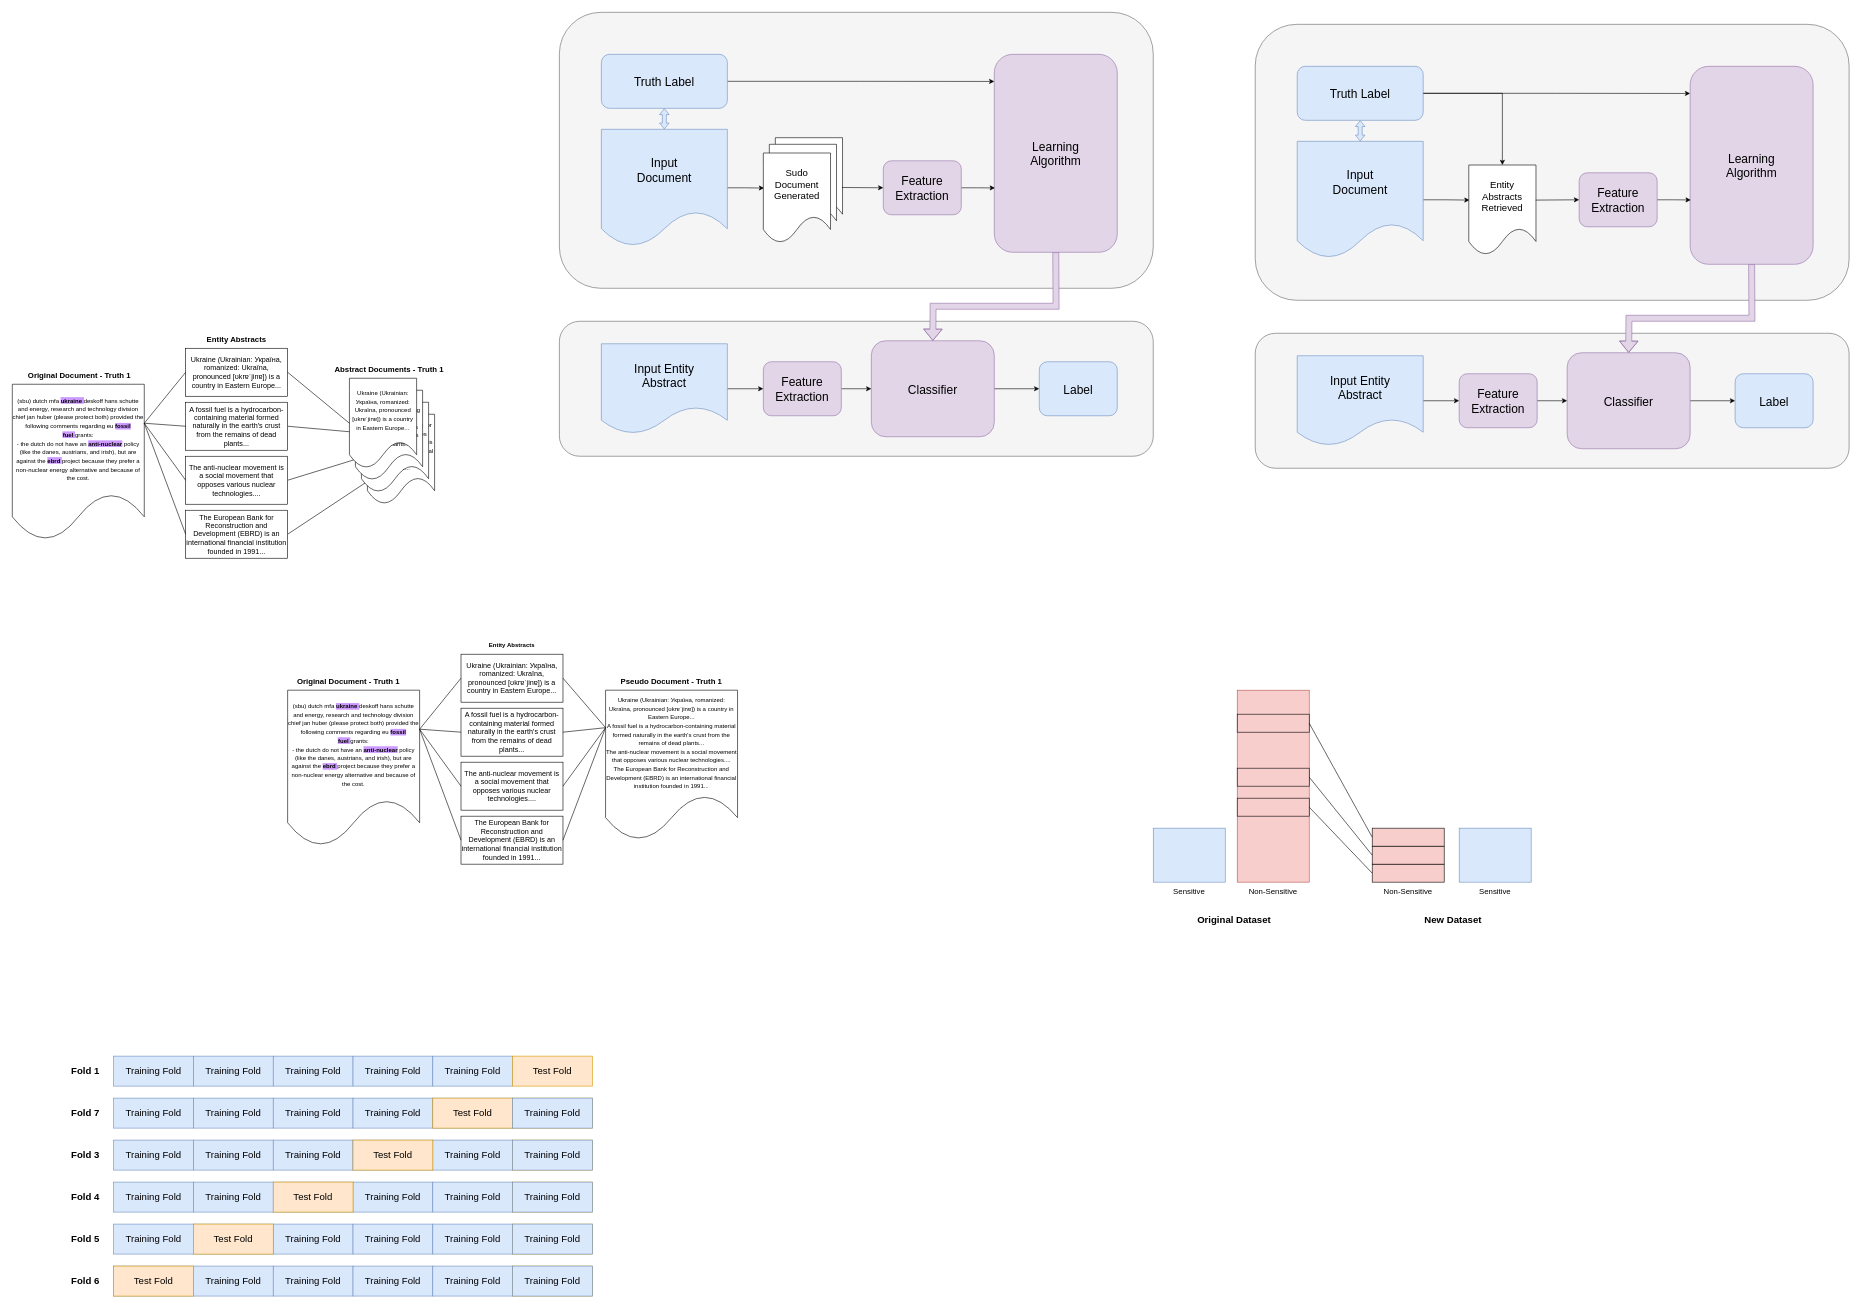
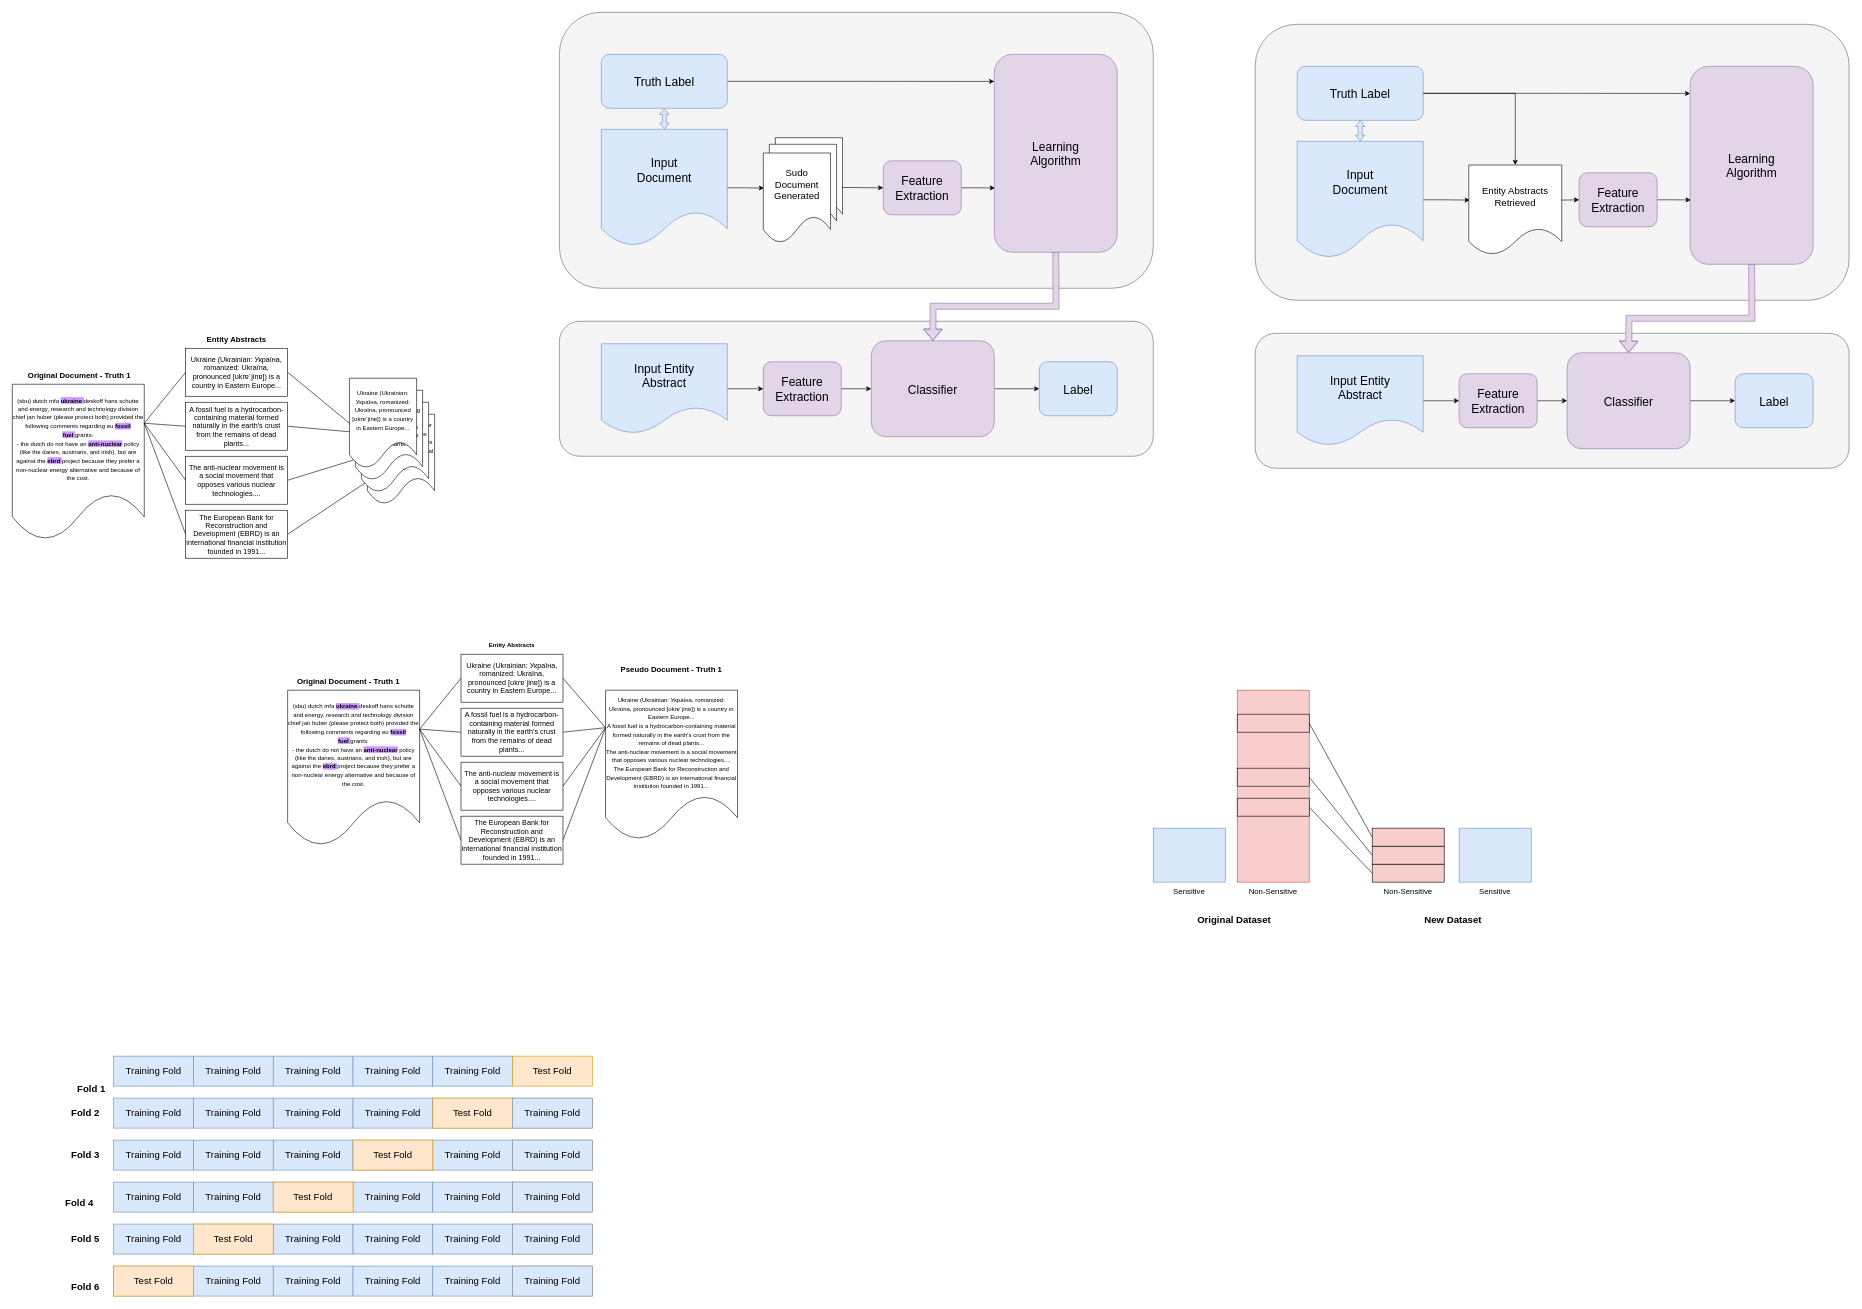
(1503, 210) -> (1516, 210)
(389, 369) -> none
(672, 681) -> (672, 669)
(86, 1071) -> (92, 1089)
(86, 1113) -> (86, 1113)
(86, 1197) -> (80, 1203)
(86, 1281) -> (86, 1287)
